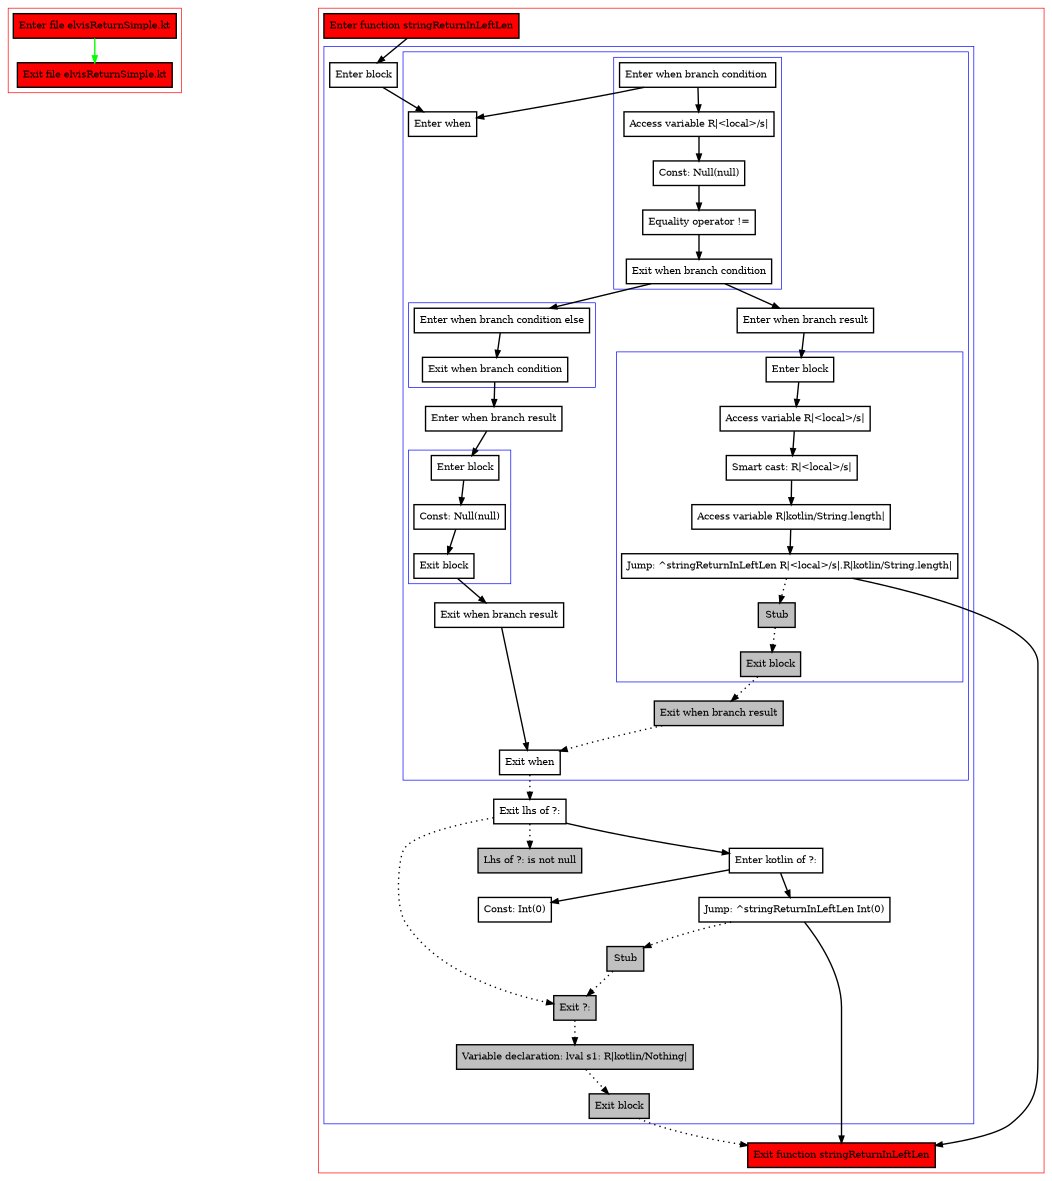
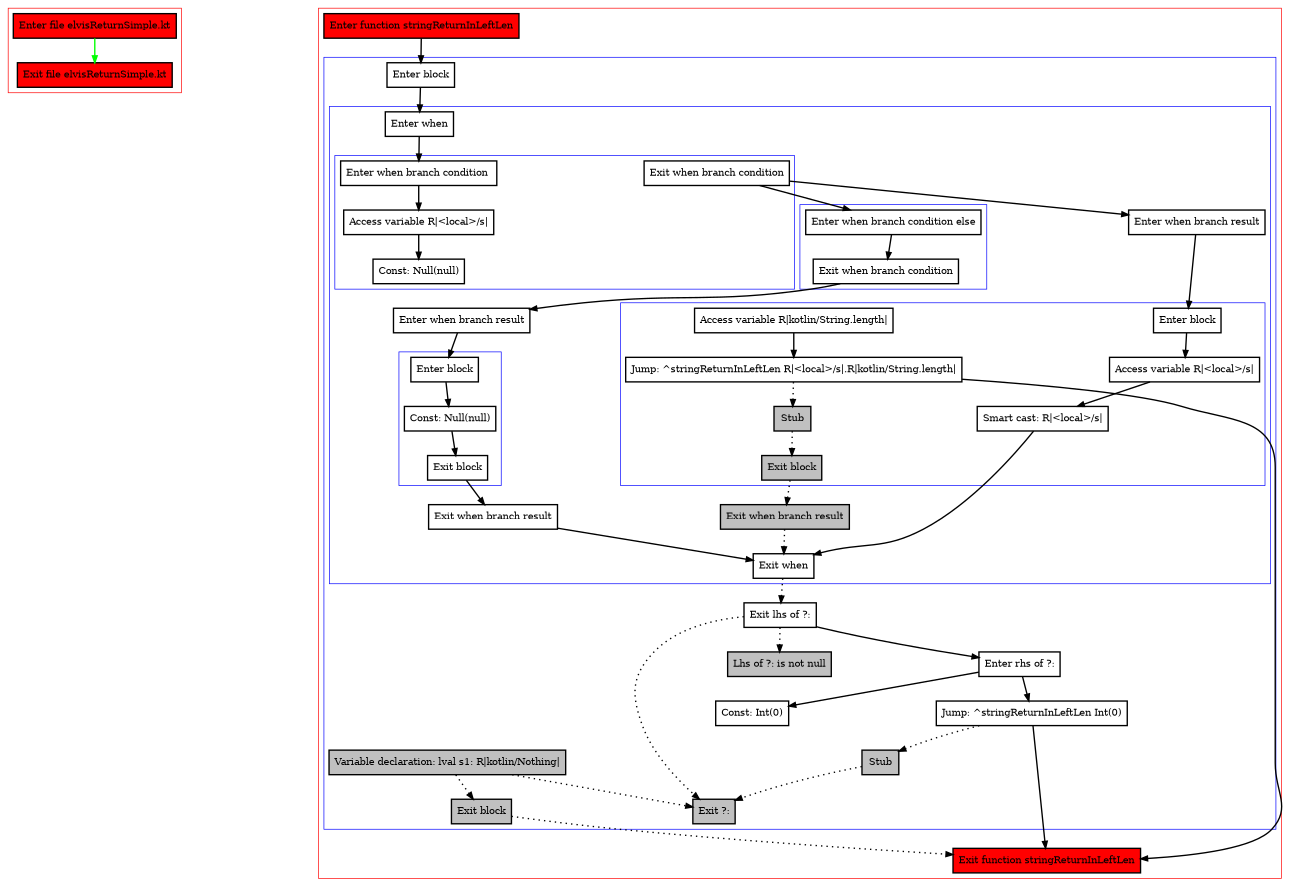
(564, 103) -> (419, 145)
(699, 222) -> none
(791, 489) -> (942, 518)
(776, 861) -> (1020, 664)
(575, 1029) -> (599, 790)
